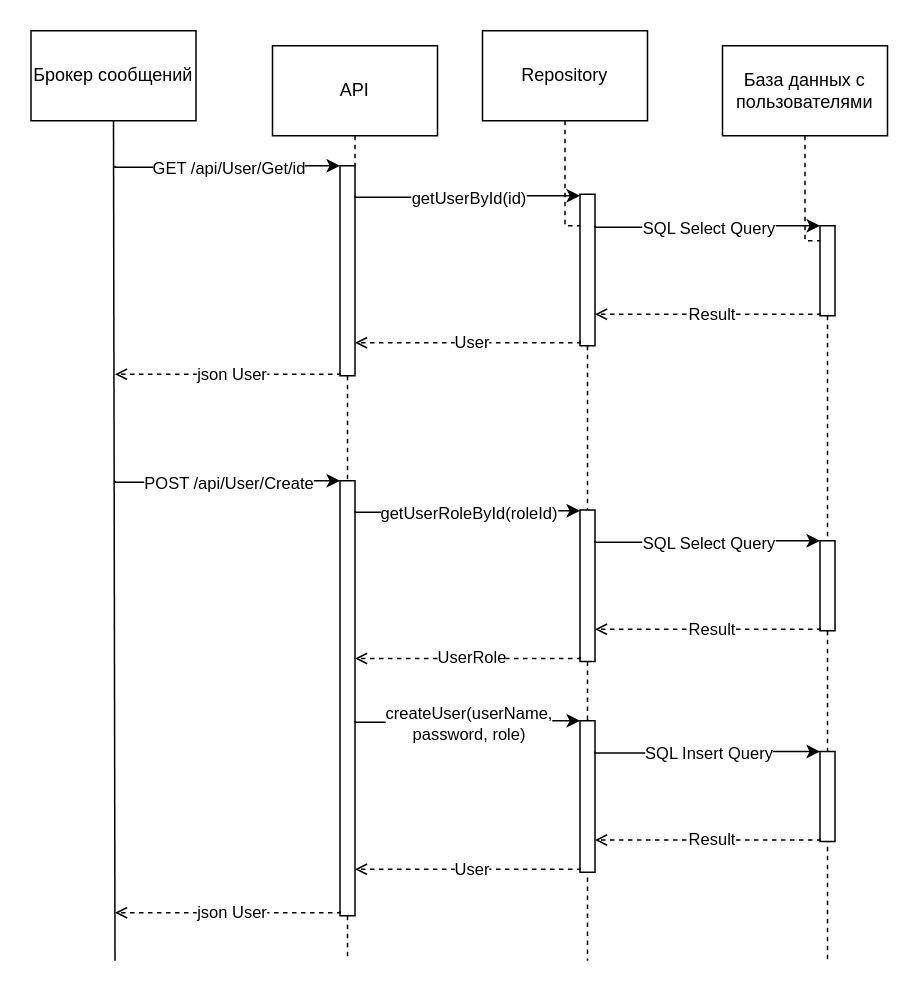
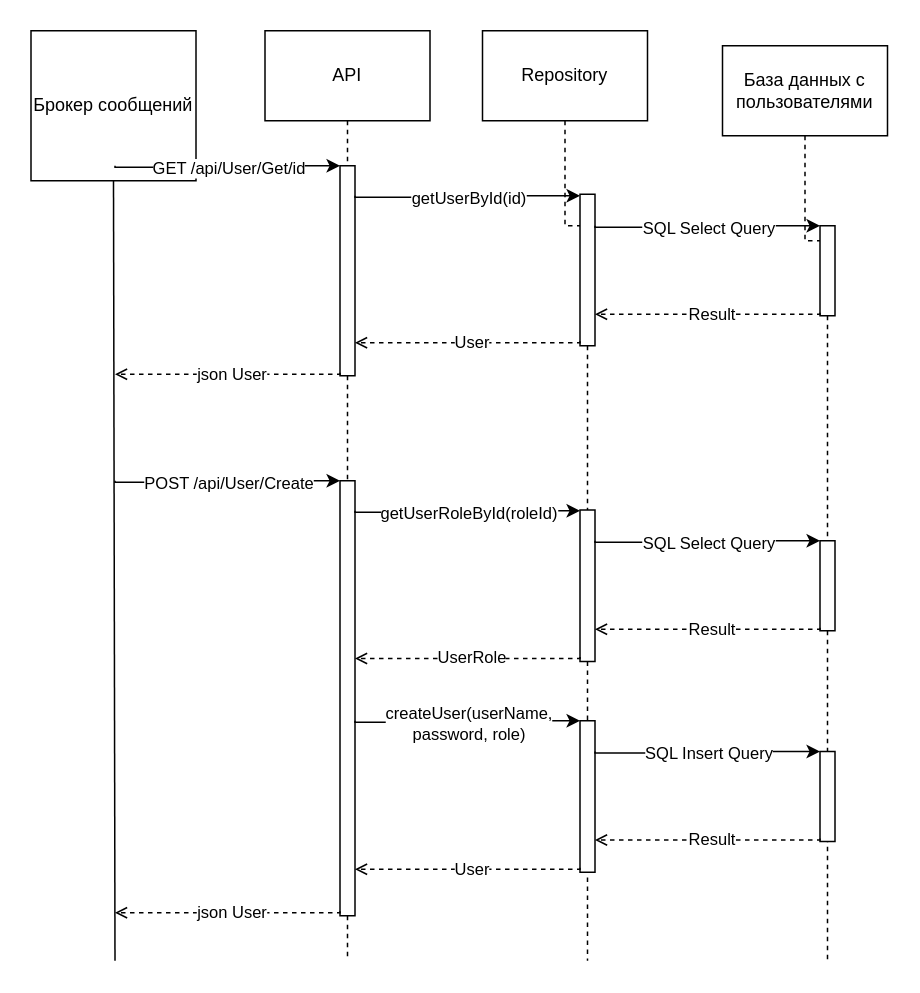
(113, 76) -> (113, 106)
(355, 91) -> (347, 76)
